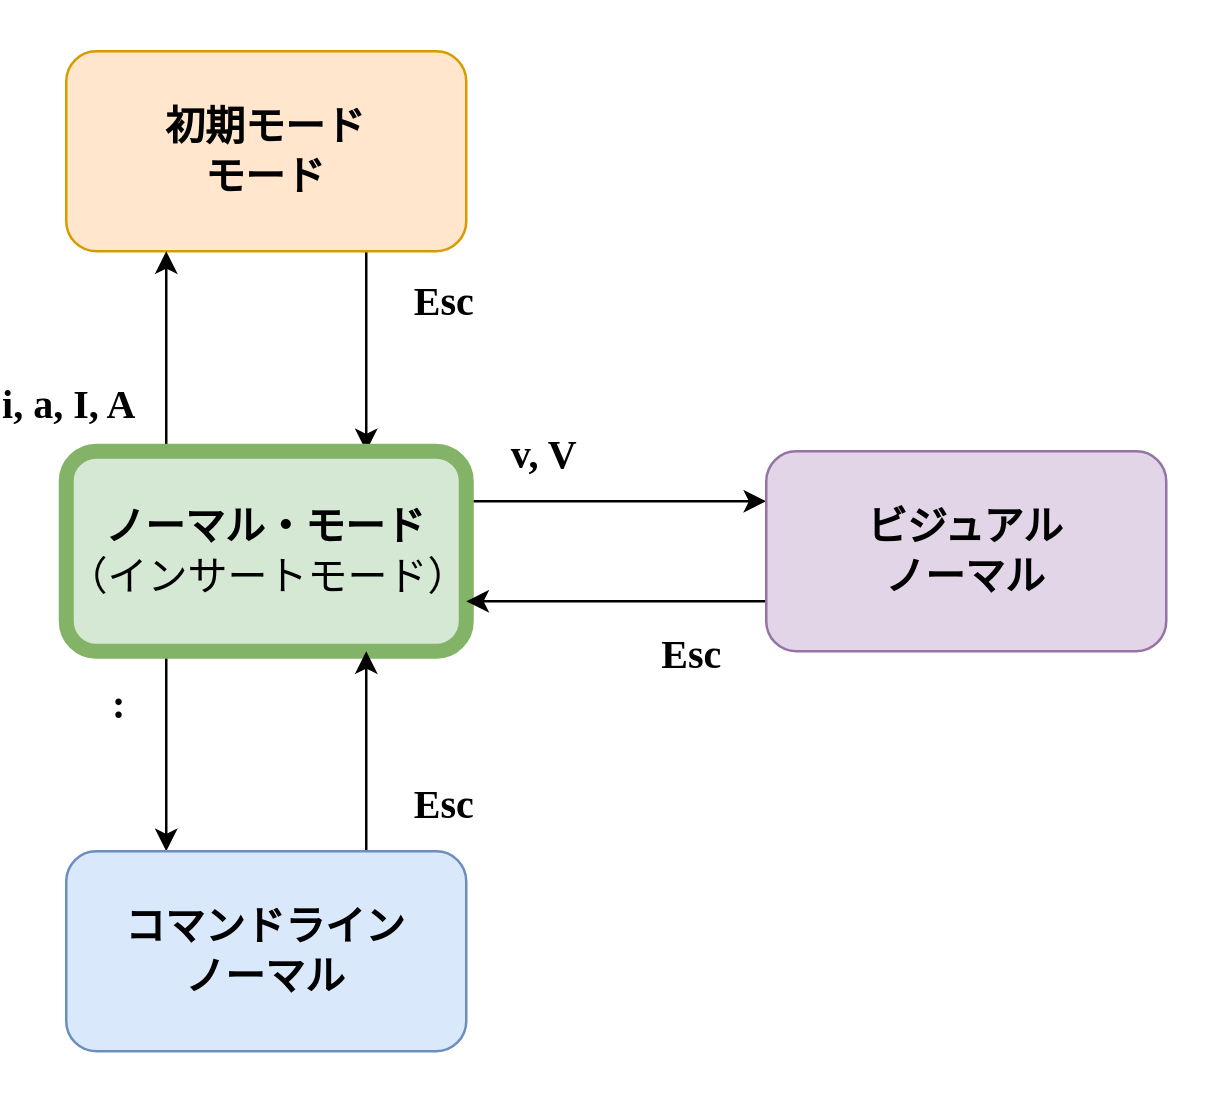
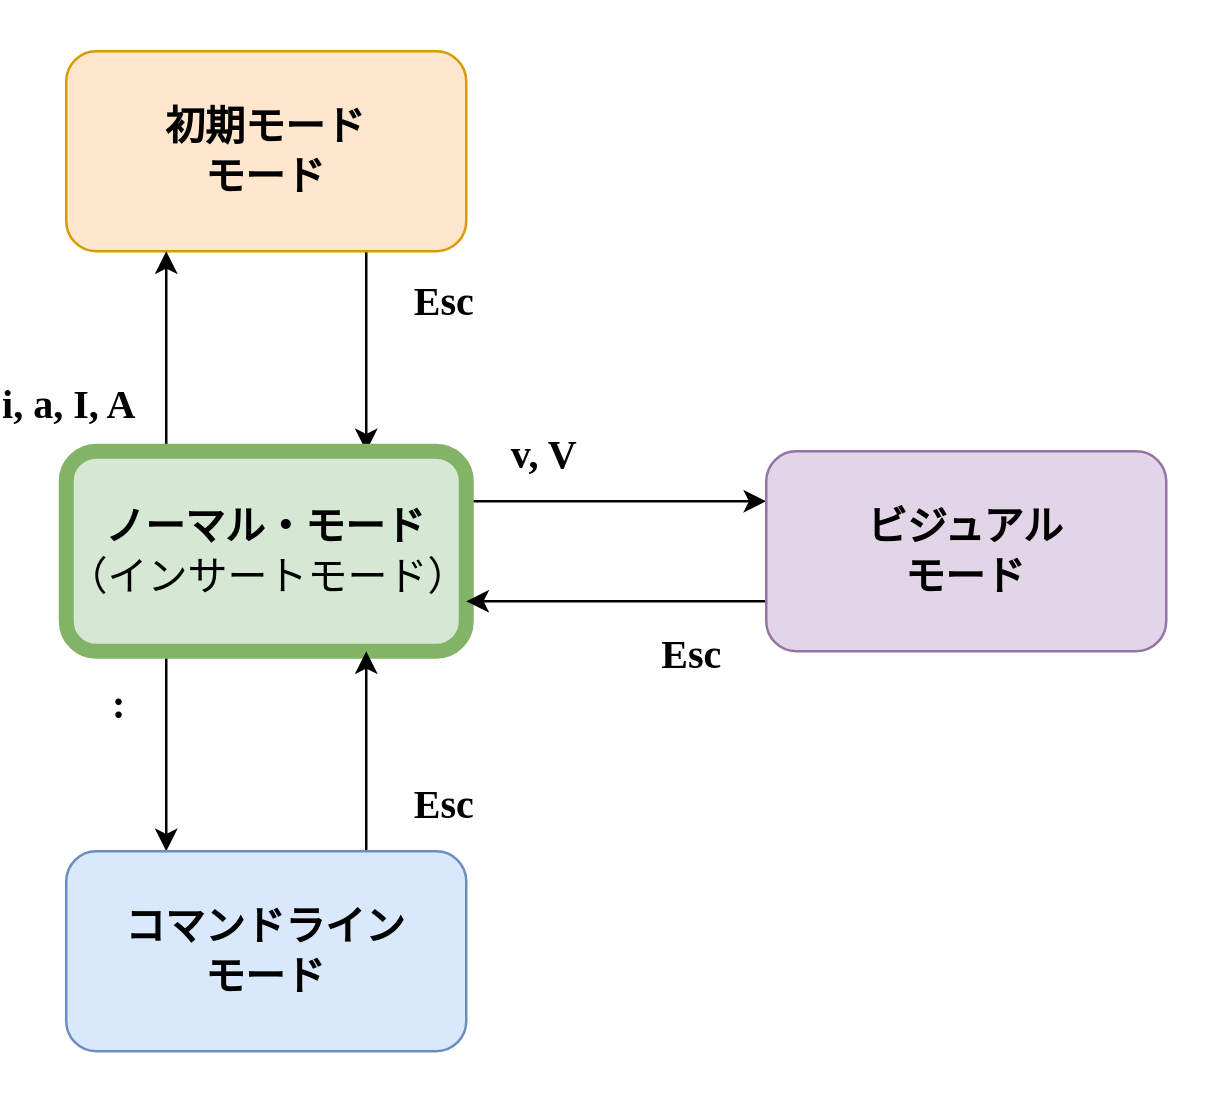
(966, 551) -> (966, 551)
(266, 951) -> (266, 951)
